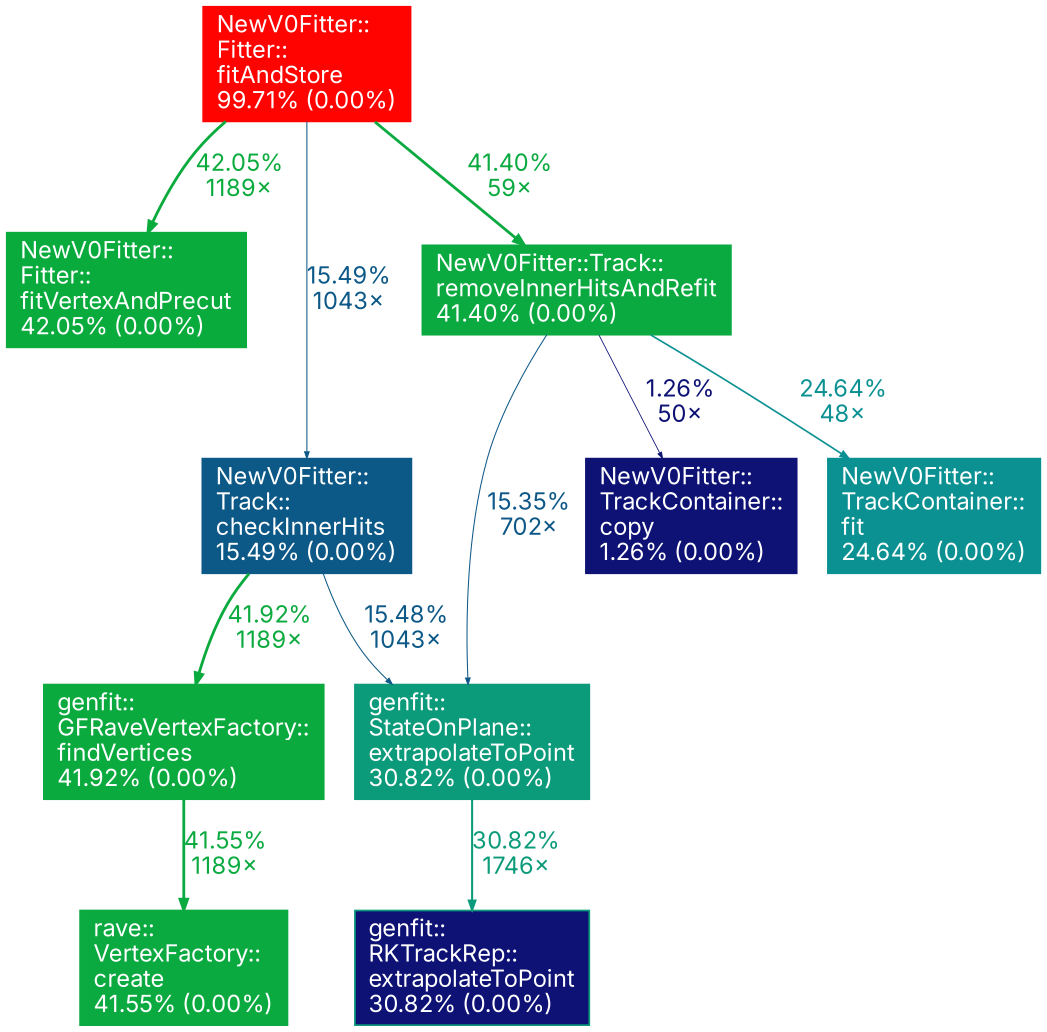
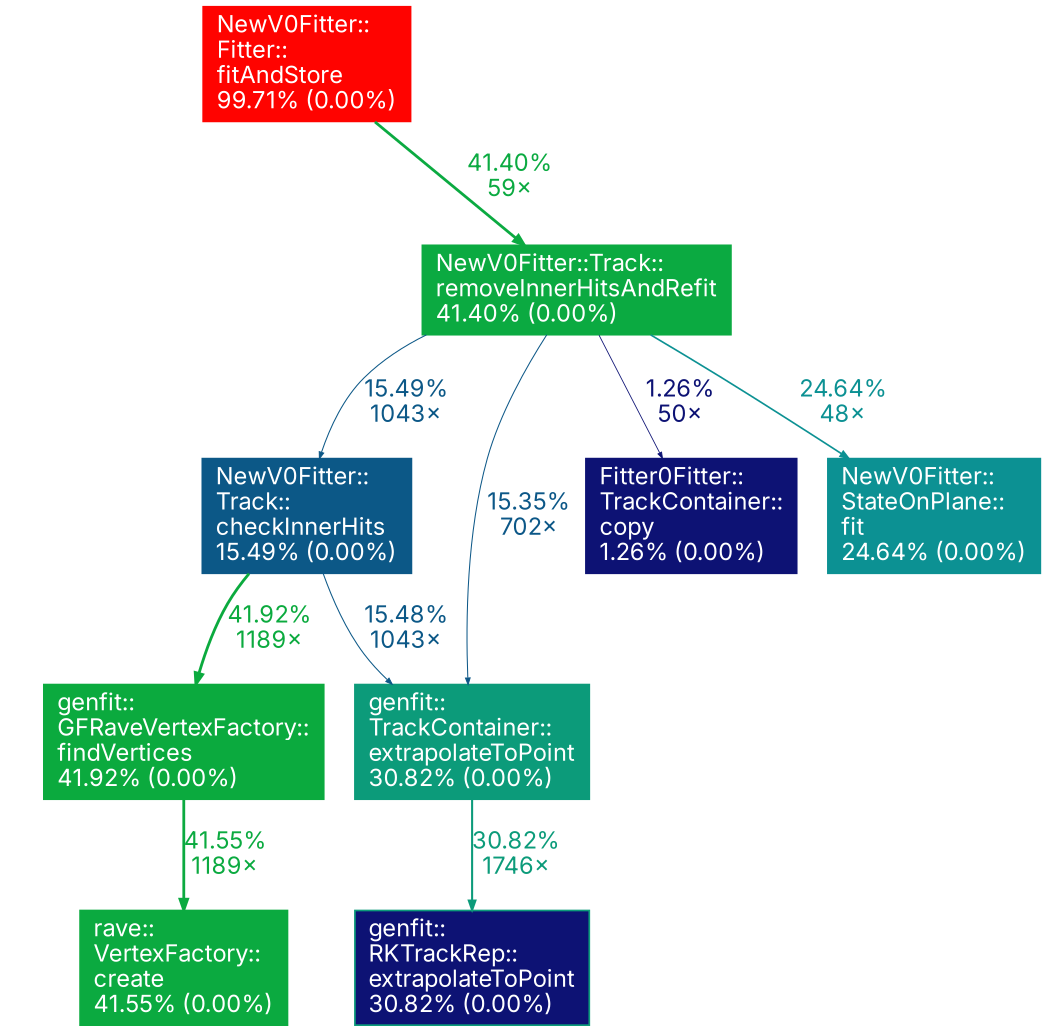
(307, 287) -> (361, 382)
(126, 290) -> none
(691, 516) -> (691, 516)
(934, 516) -> (934, 516)
(472, 742) -> (472, 742)
